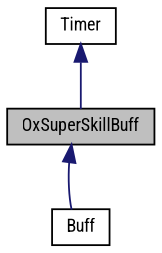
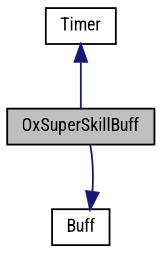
(69, 186) -> (93, 168)
